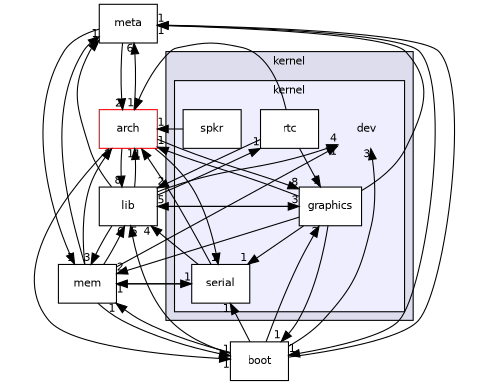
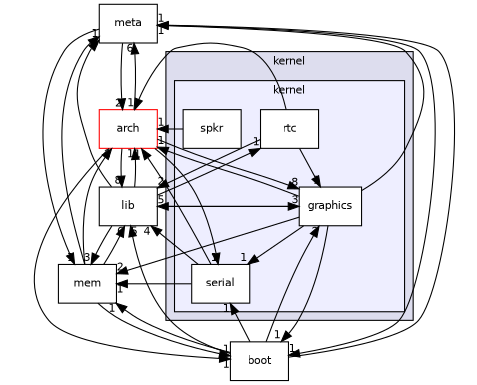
(367, 129) -> none
(149, 284) -> none
